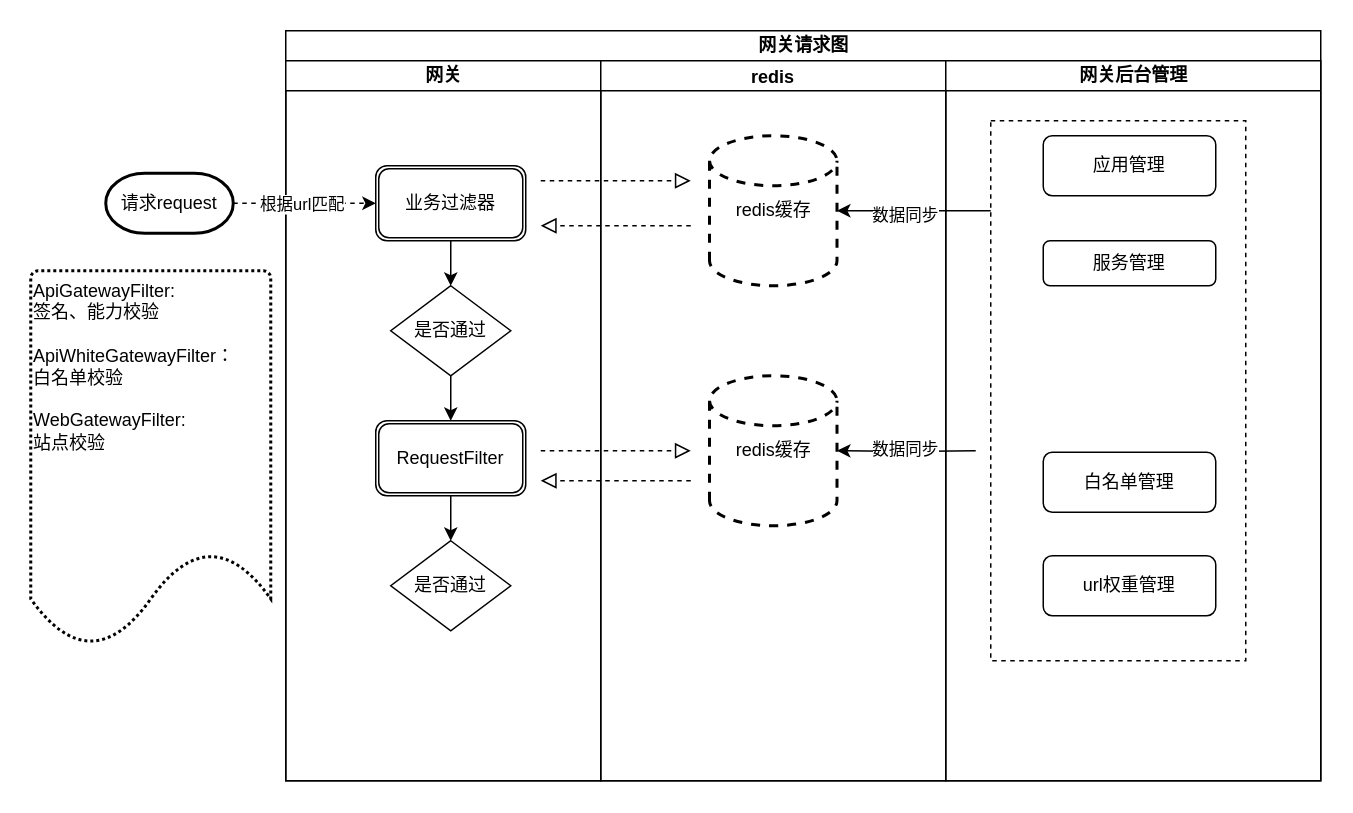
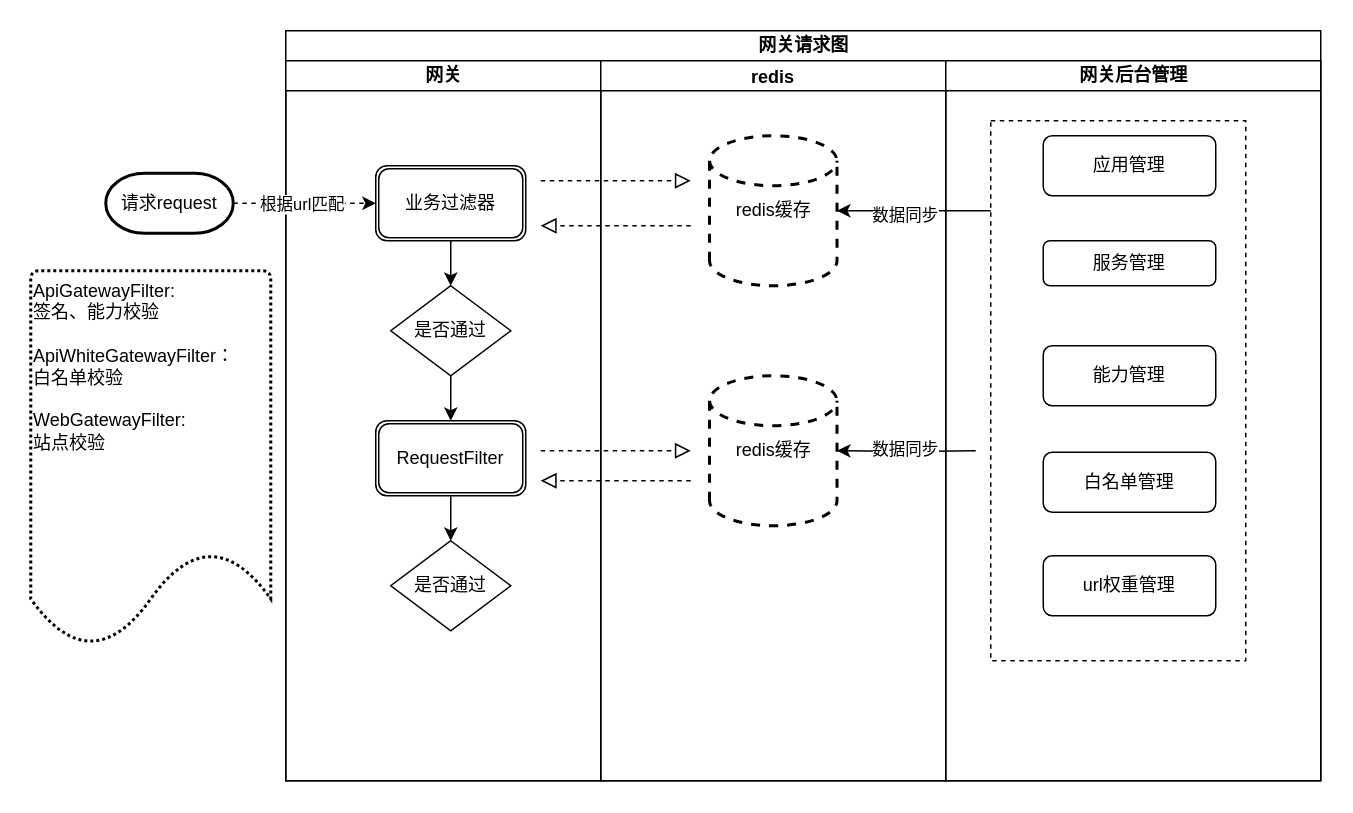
none -> (1130, 376)
